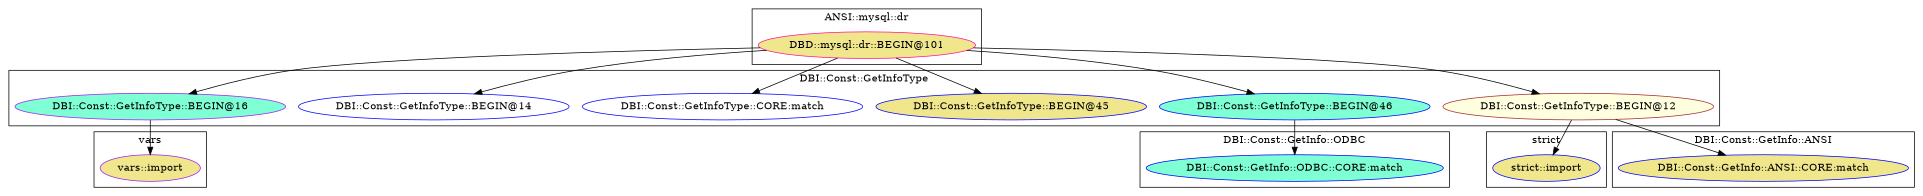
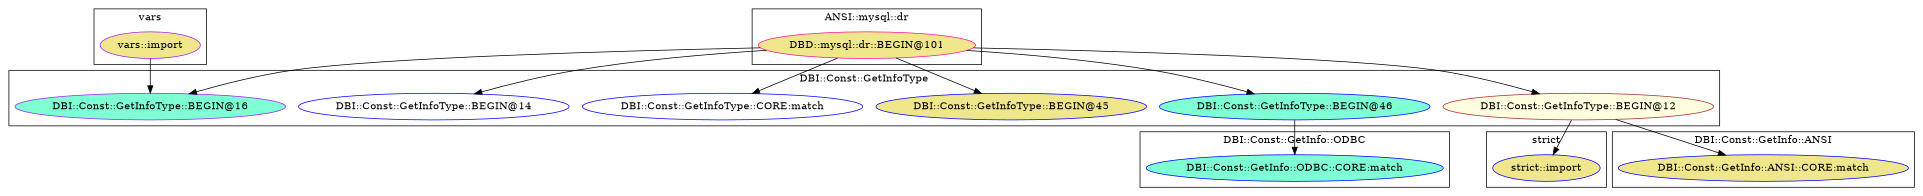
(150, 136) -> (150, 75)
